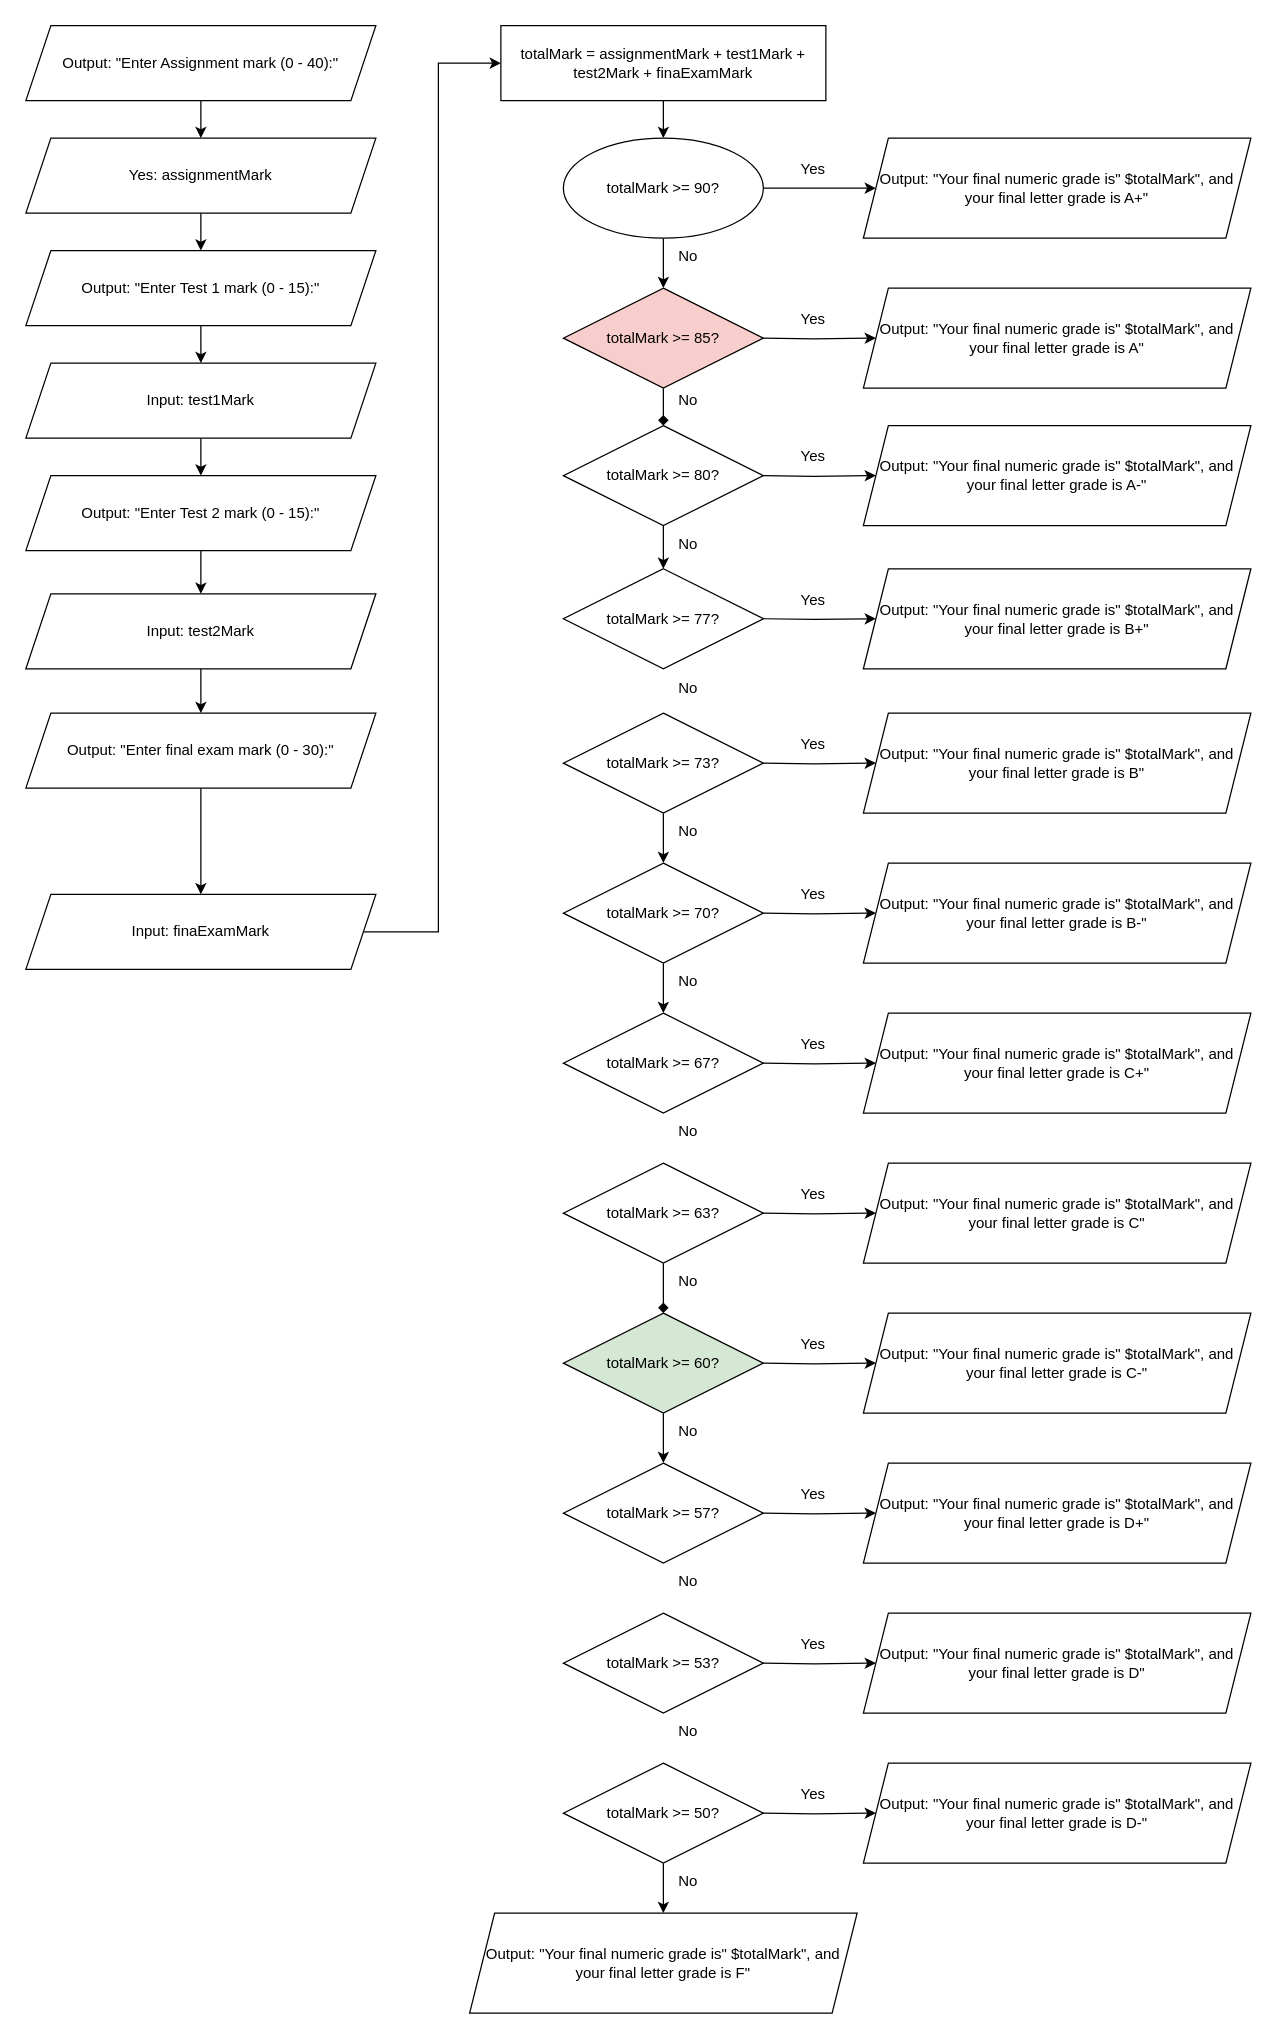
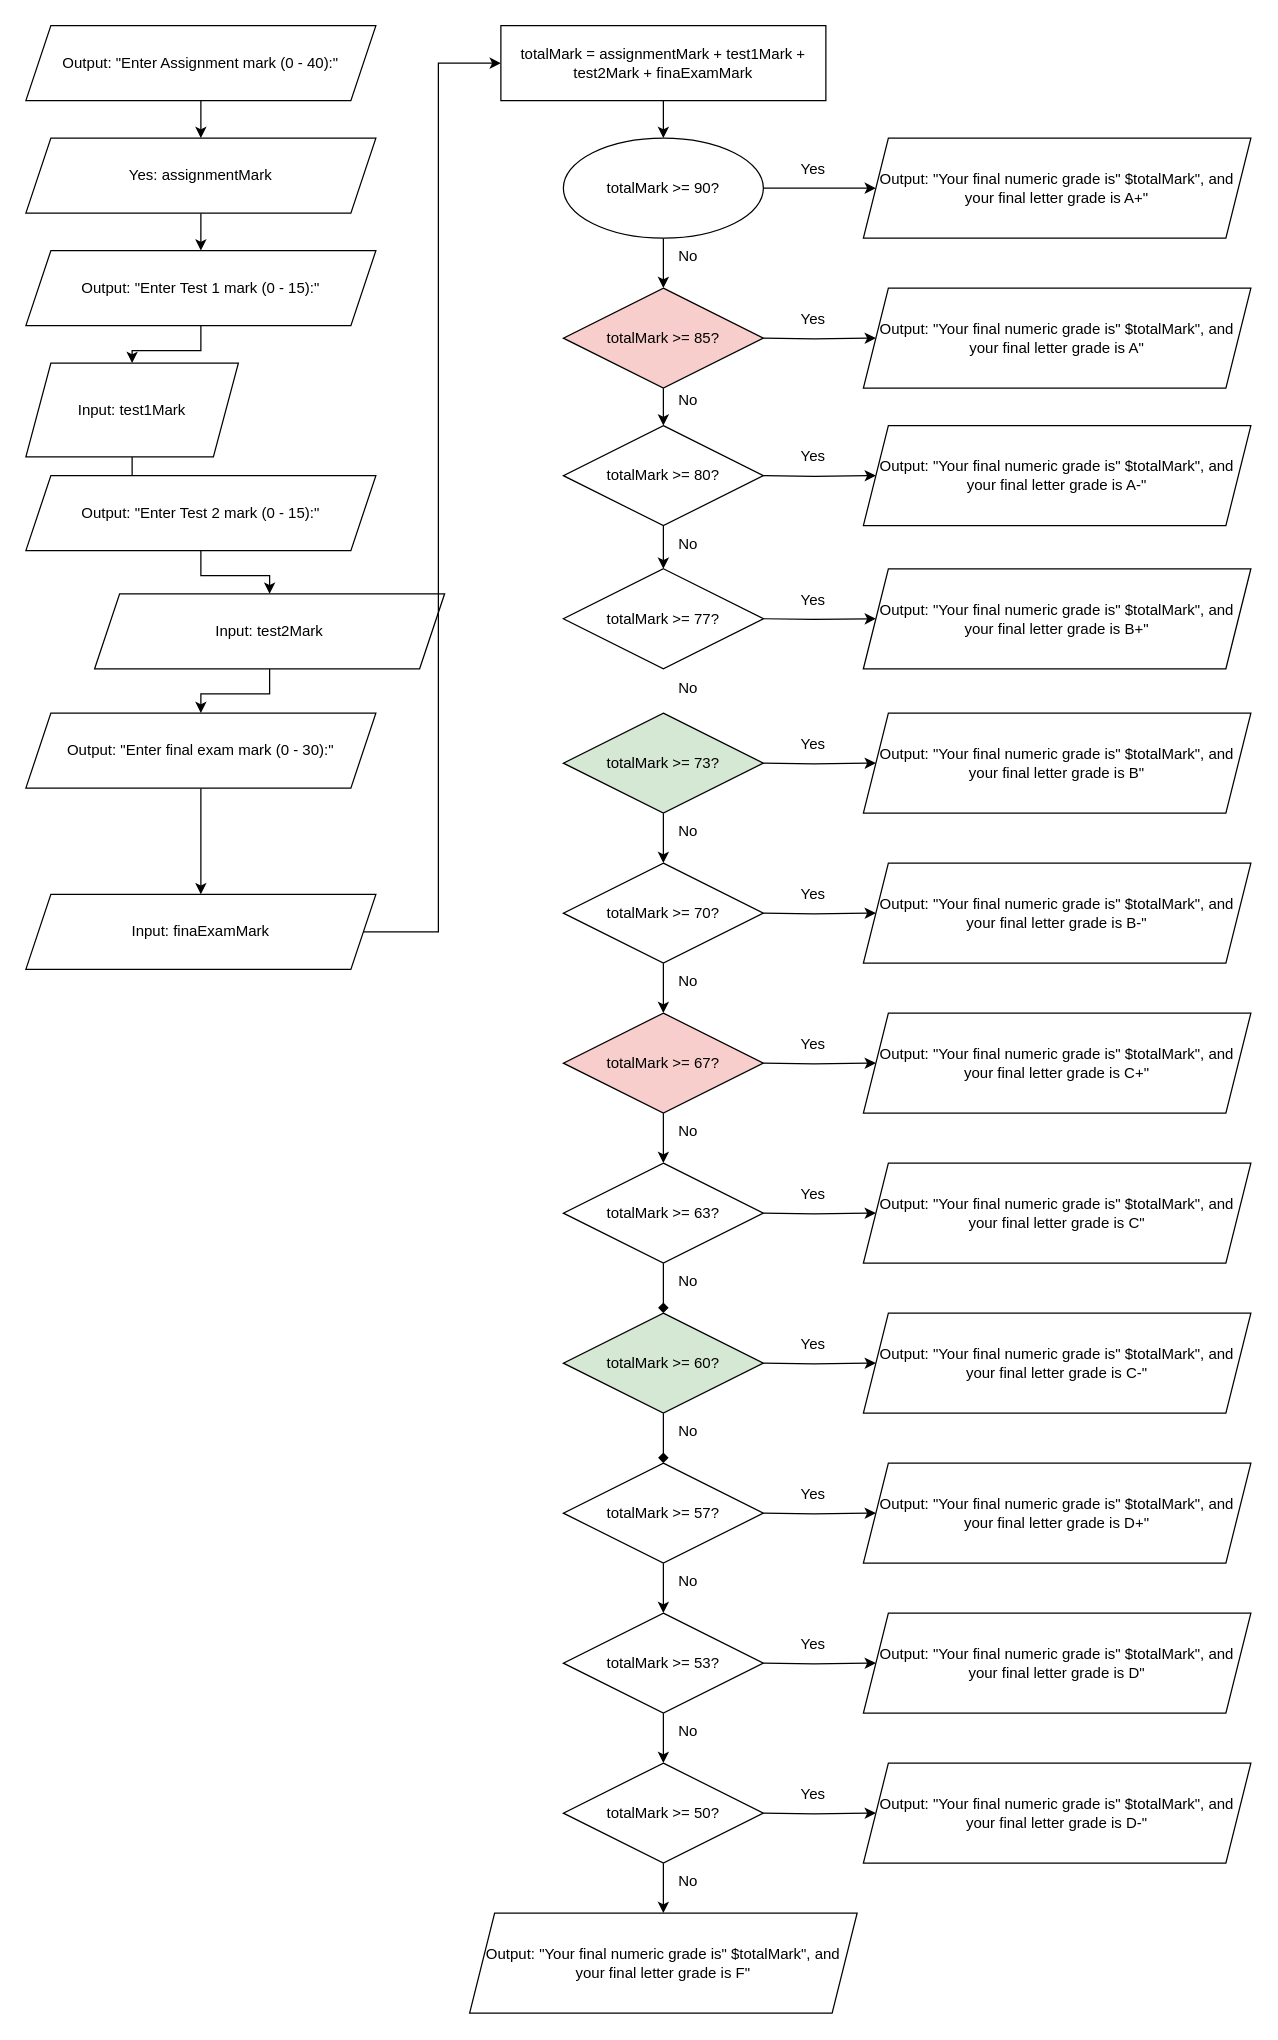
(201, 401) -> (132, 410)
(663, 415) -> (663, 416)
(201, 631) -> (269, 631)
(663, 763) -> (663, 763)
(663, 1063) -> (663, 1063)
none -> (663, 1134)
(663, 1453) -> (663, 1452)
none -> (663, 1584)
none -> (663, 1734)
